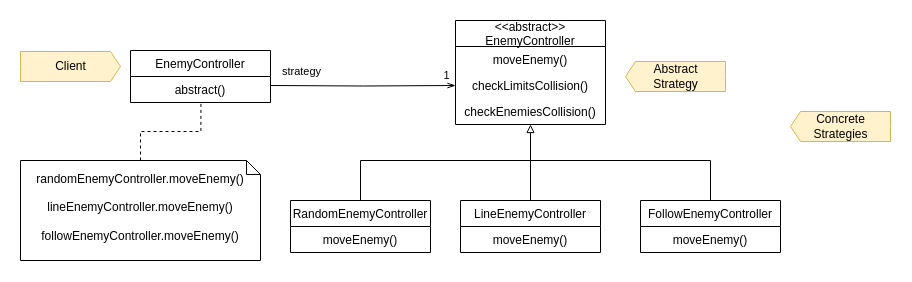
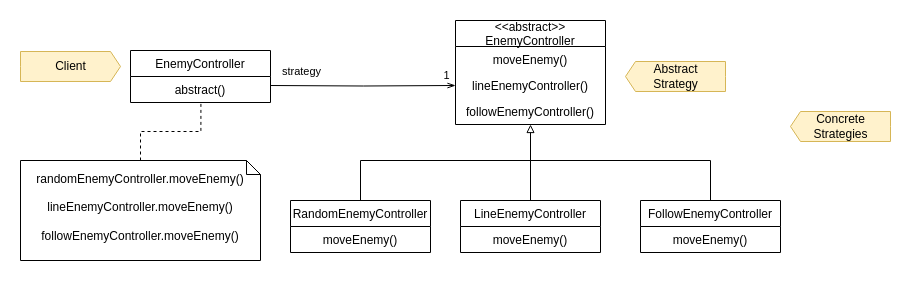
(530, 86) -> (530, 86)
(530, 112) -> (530, 112)
